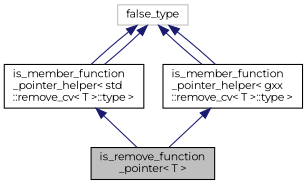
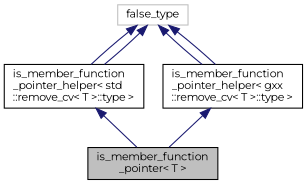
(153, 164) -> (153, 164)
